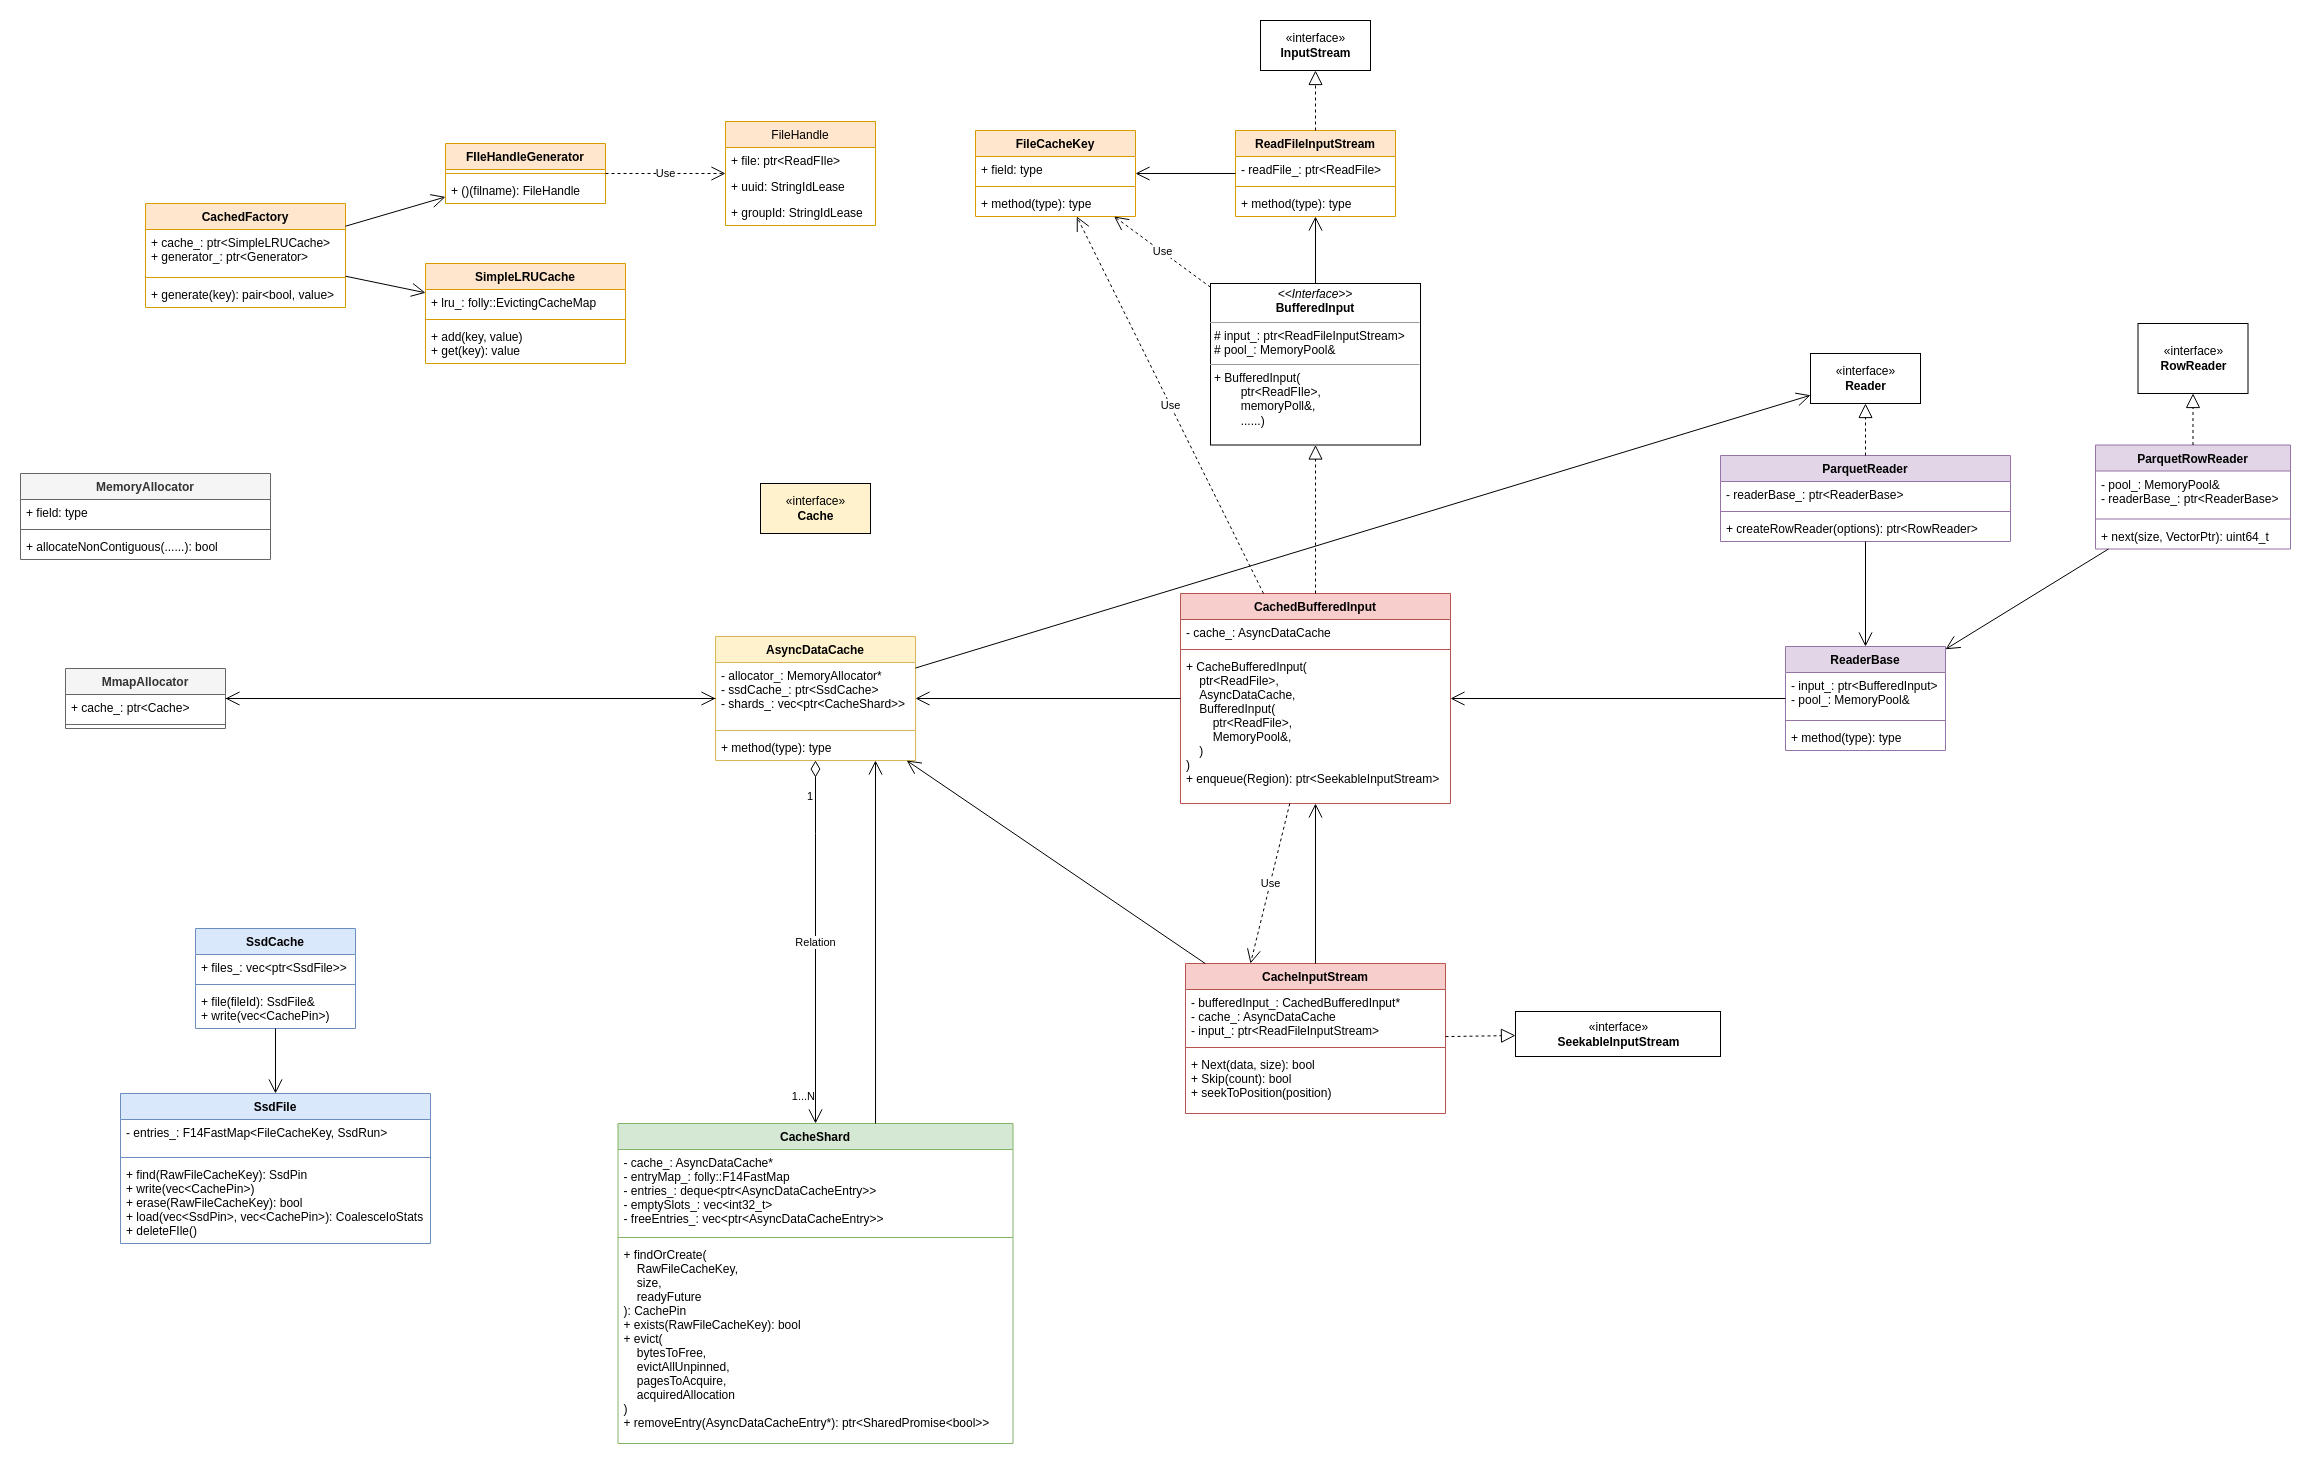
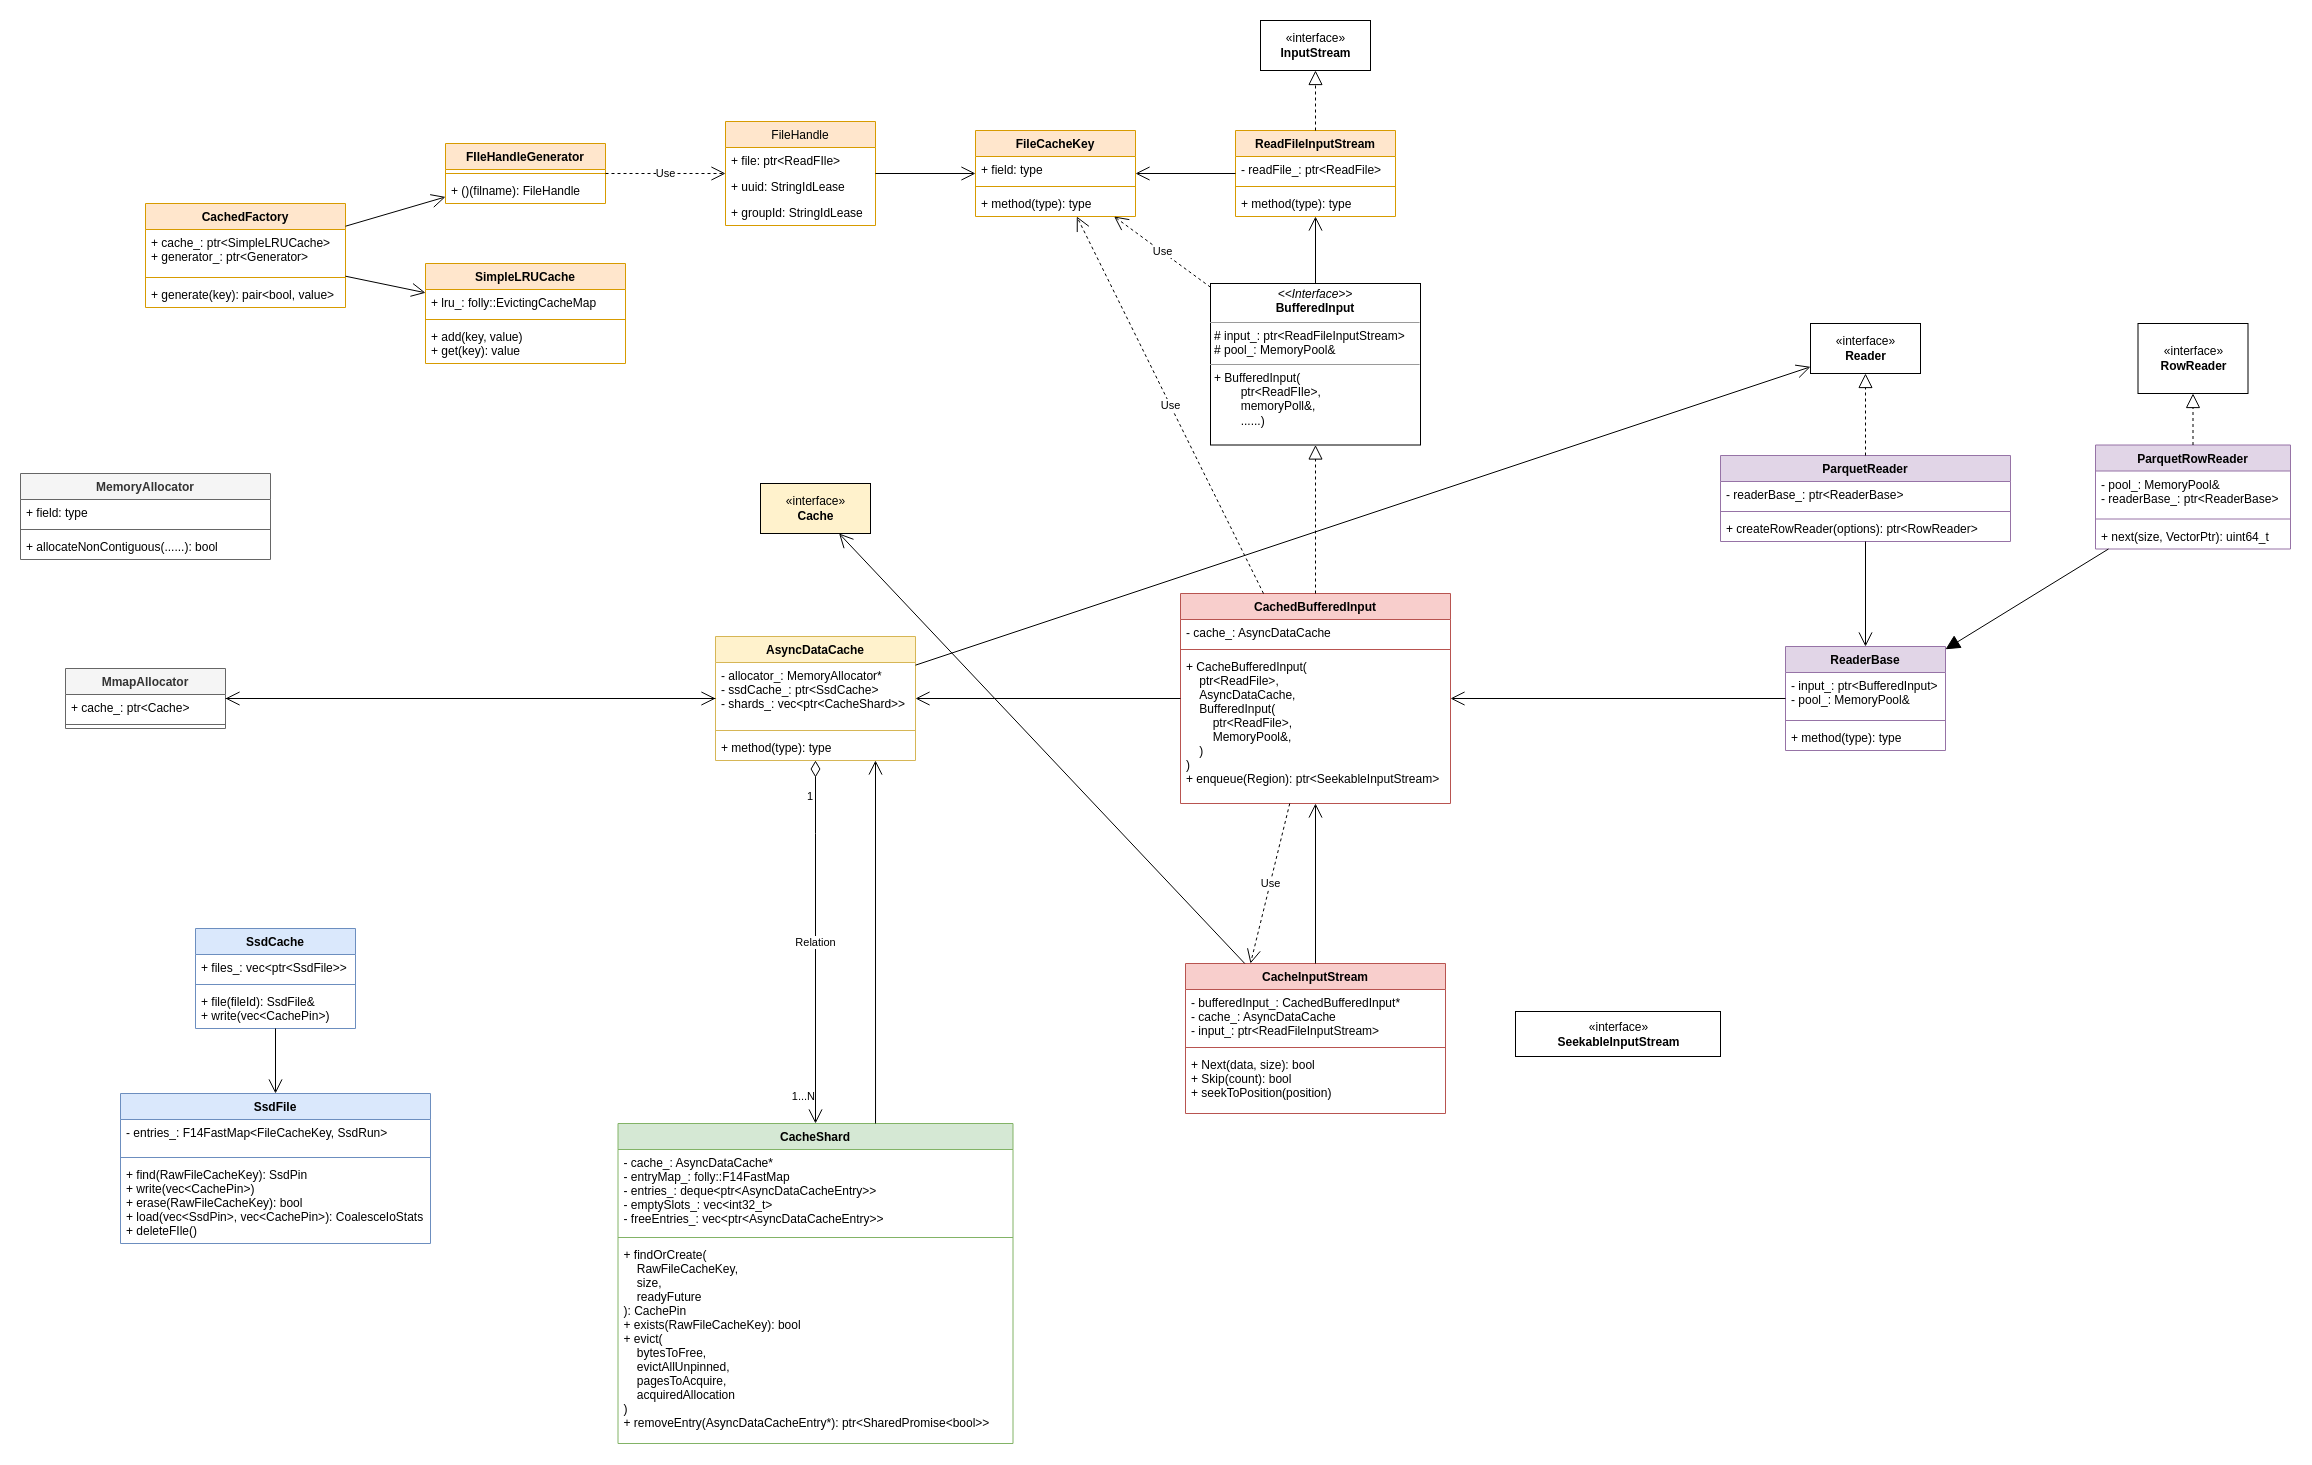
none -> (925, 174)
(1866, 379) -> (1866, 349)
(1953, 644) -> (1958, 641)
(1057, 863) -> (1043, 749)
(1474, 1036) -> none
